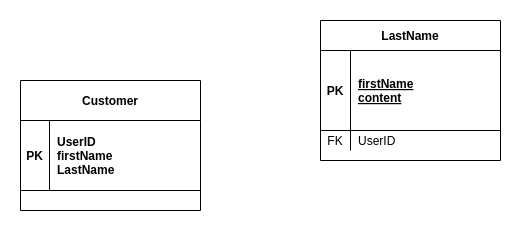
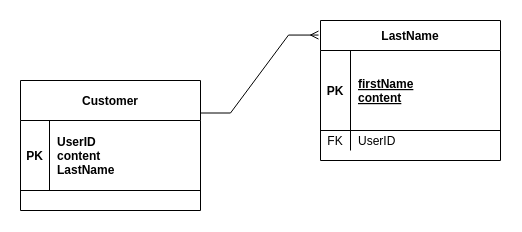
none -> (259, 74)
(77, 142) -> (77, 142)
